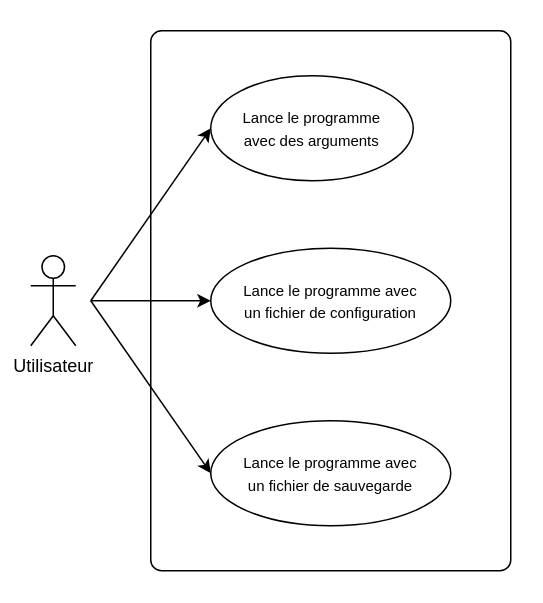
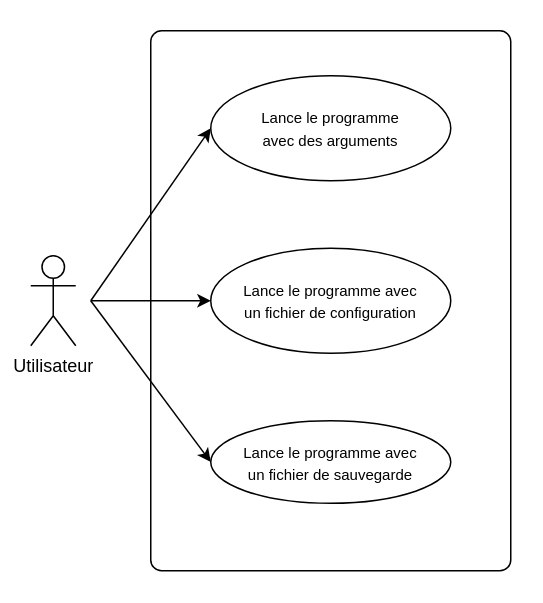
(312, 128) -> (331, 128)
(331, 473) -> (331, 462)
